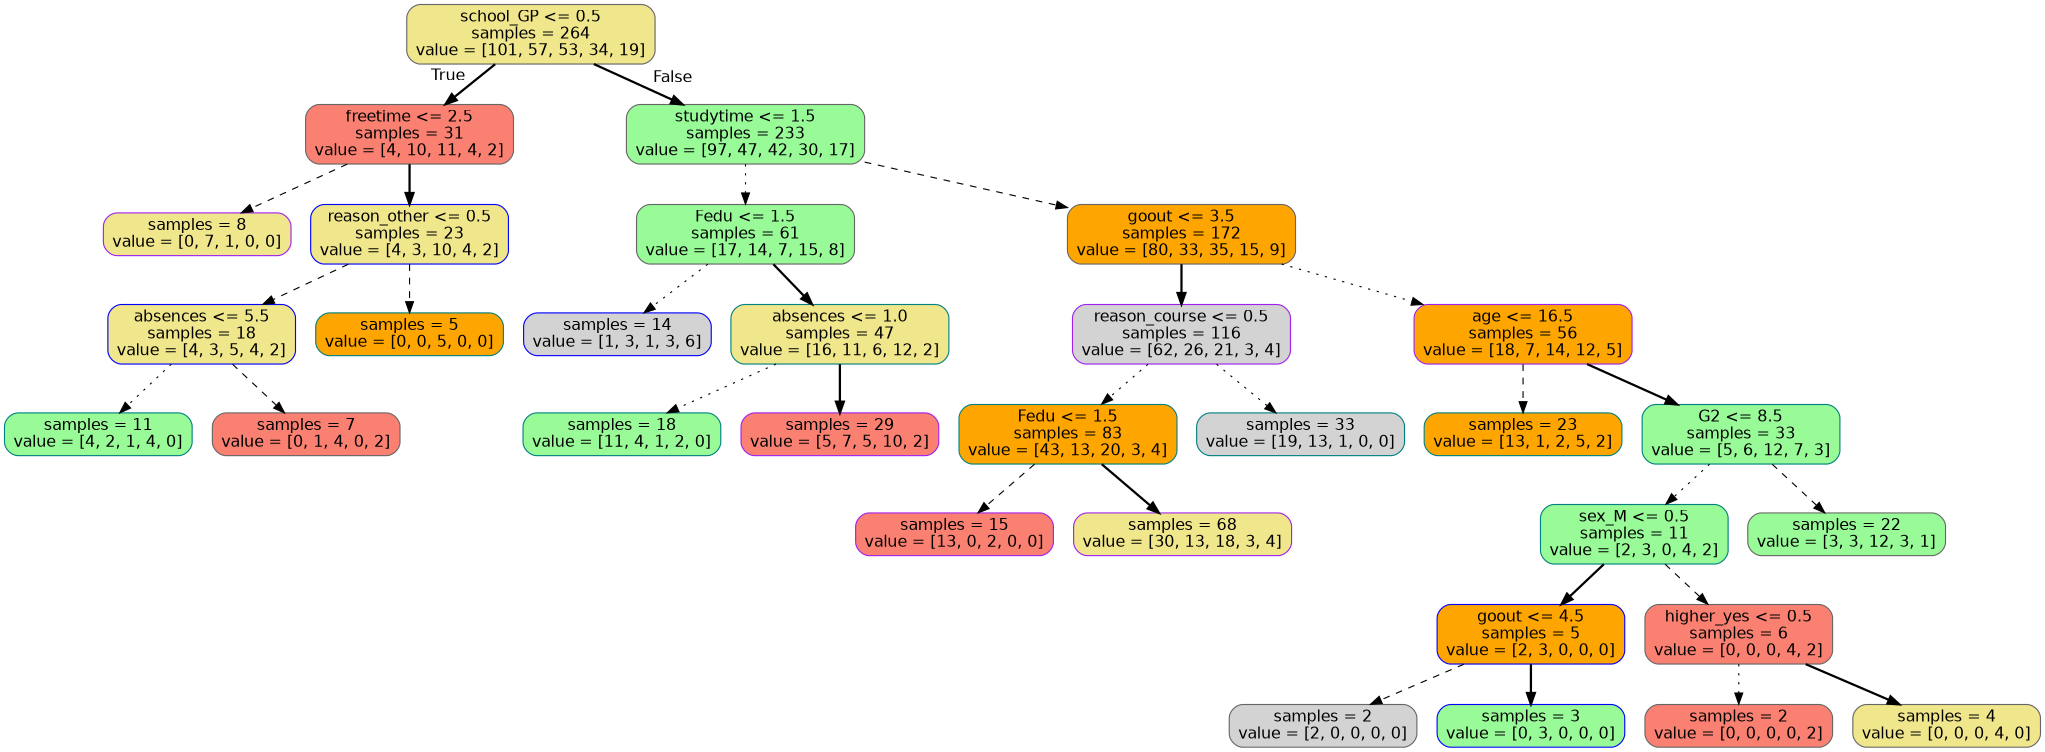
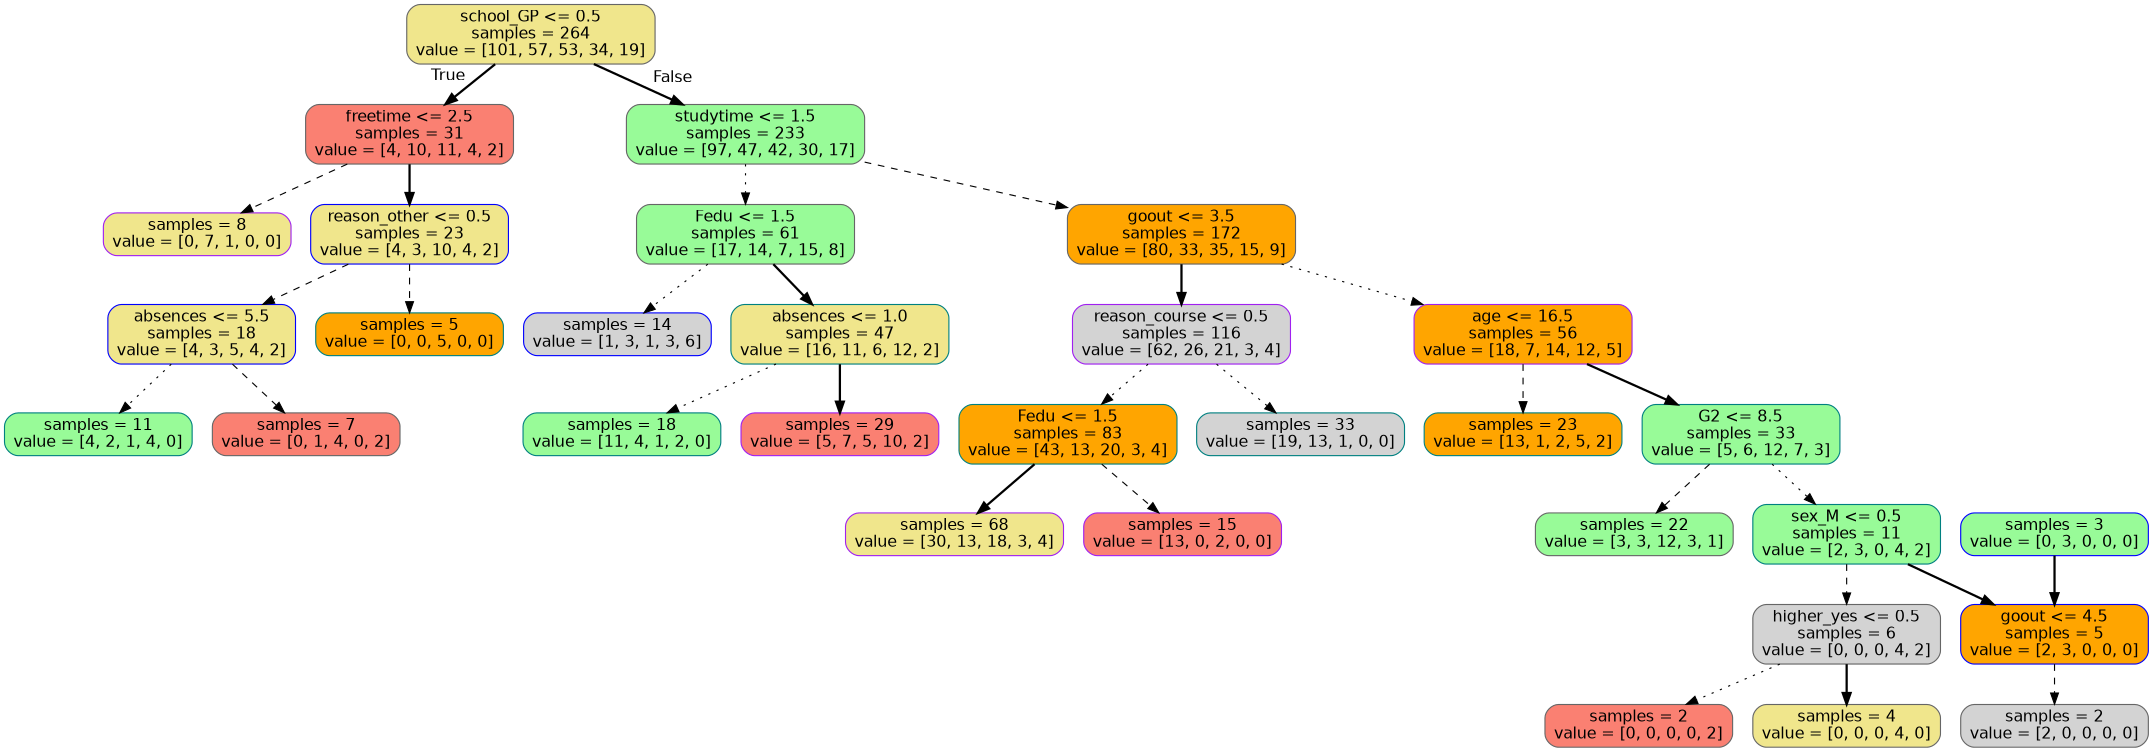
(1739, 634) -> (1847, 634)
(1531, 679) -> (2055, 574)
